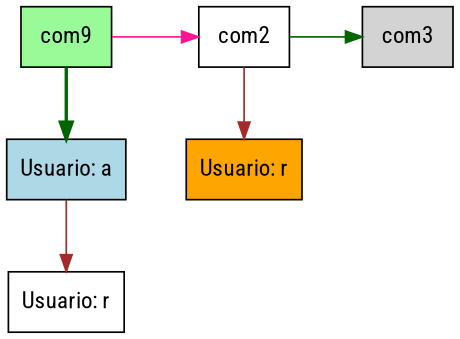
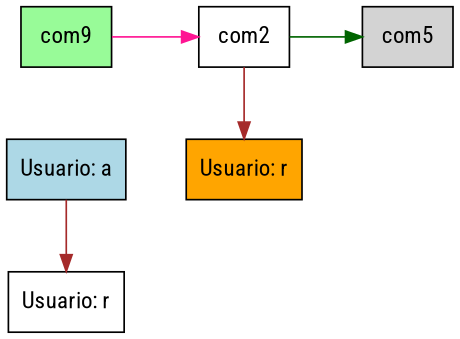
(408, 37) -> (408, 37)
(66, 95) -> none
